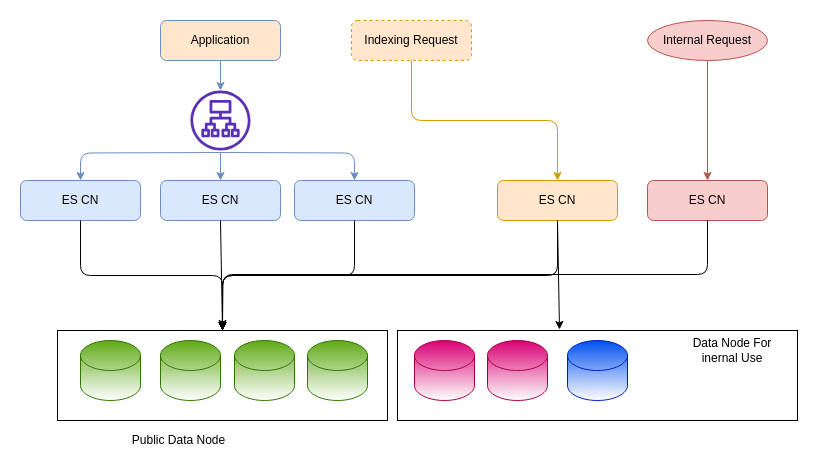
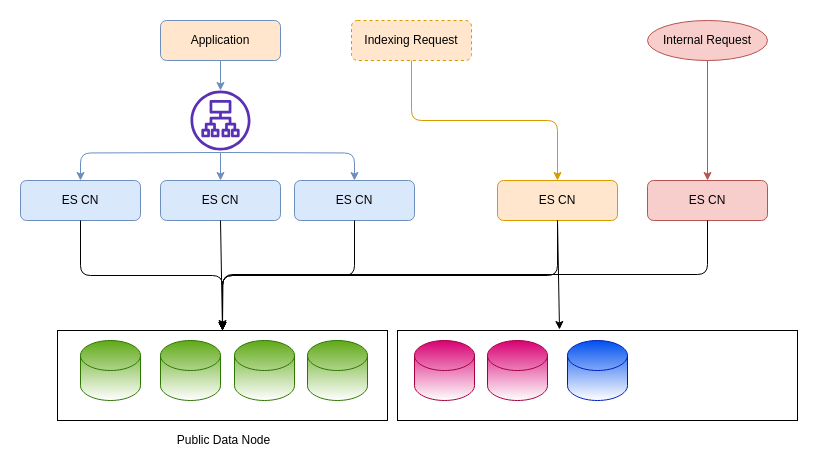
(733, 351) -> none
(179, 441) -> (224, 441)
